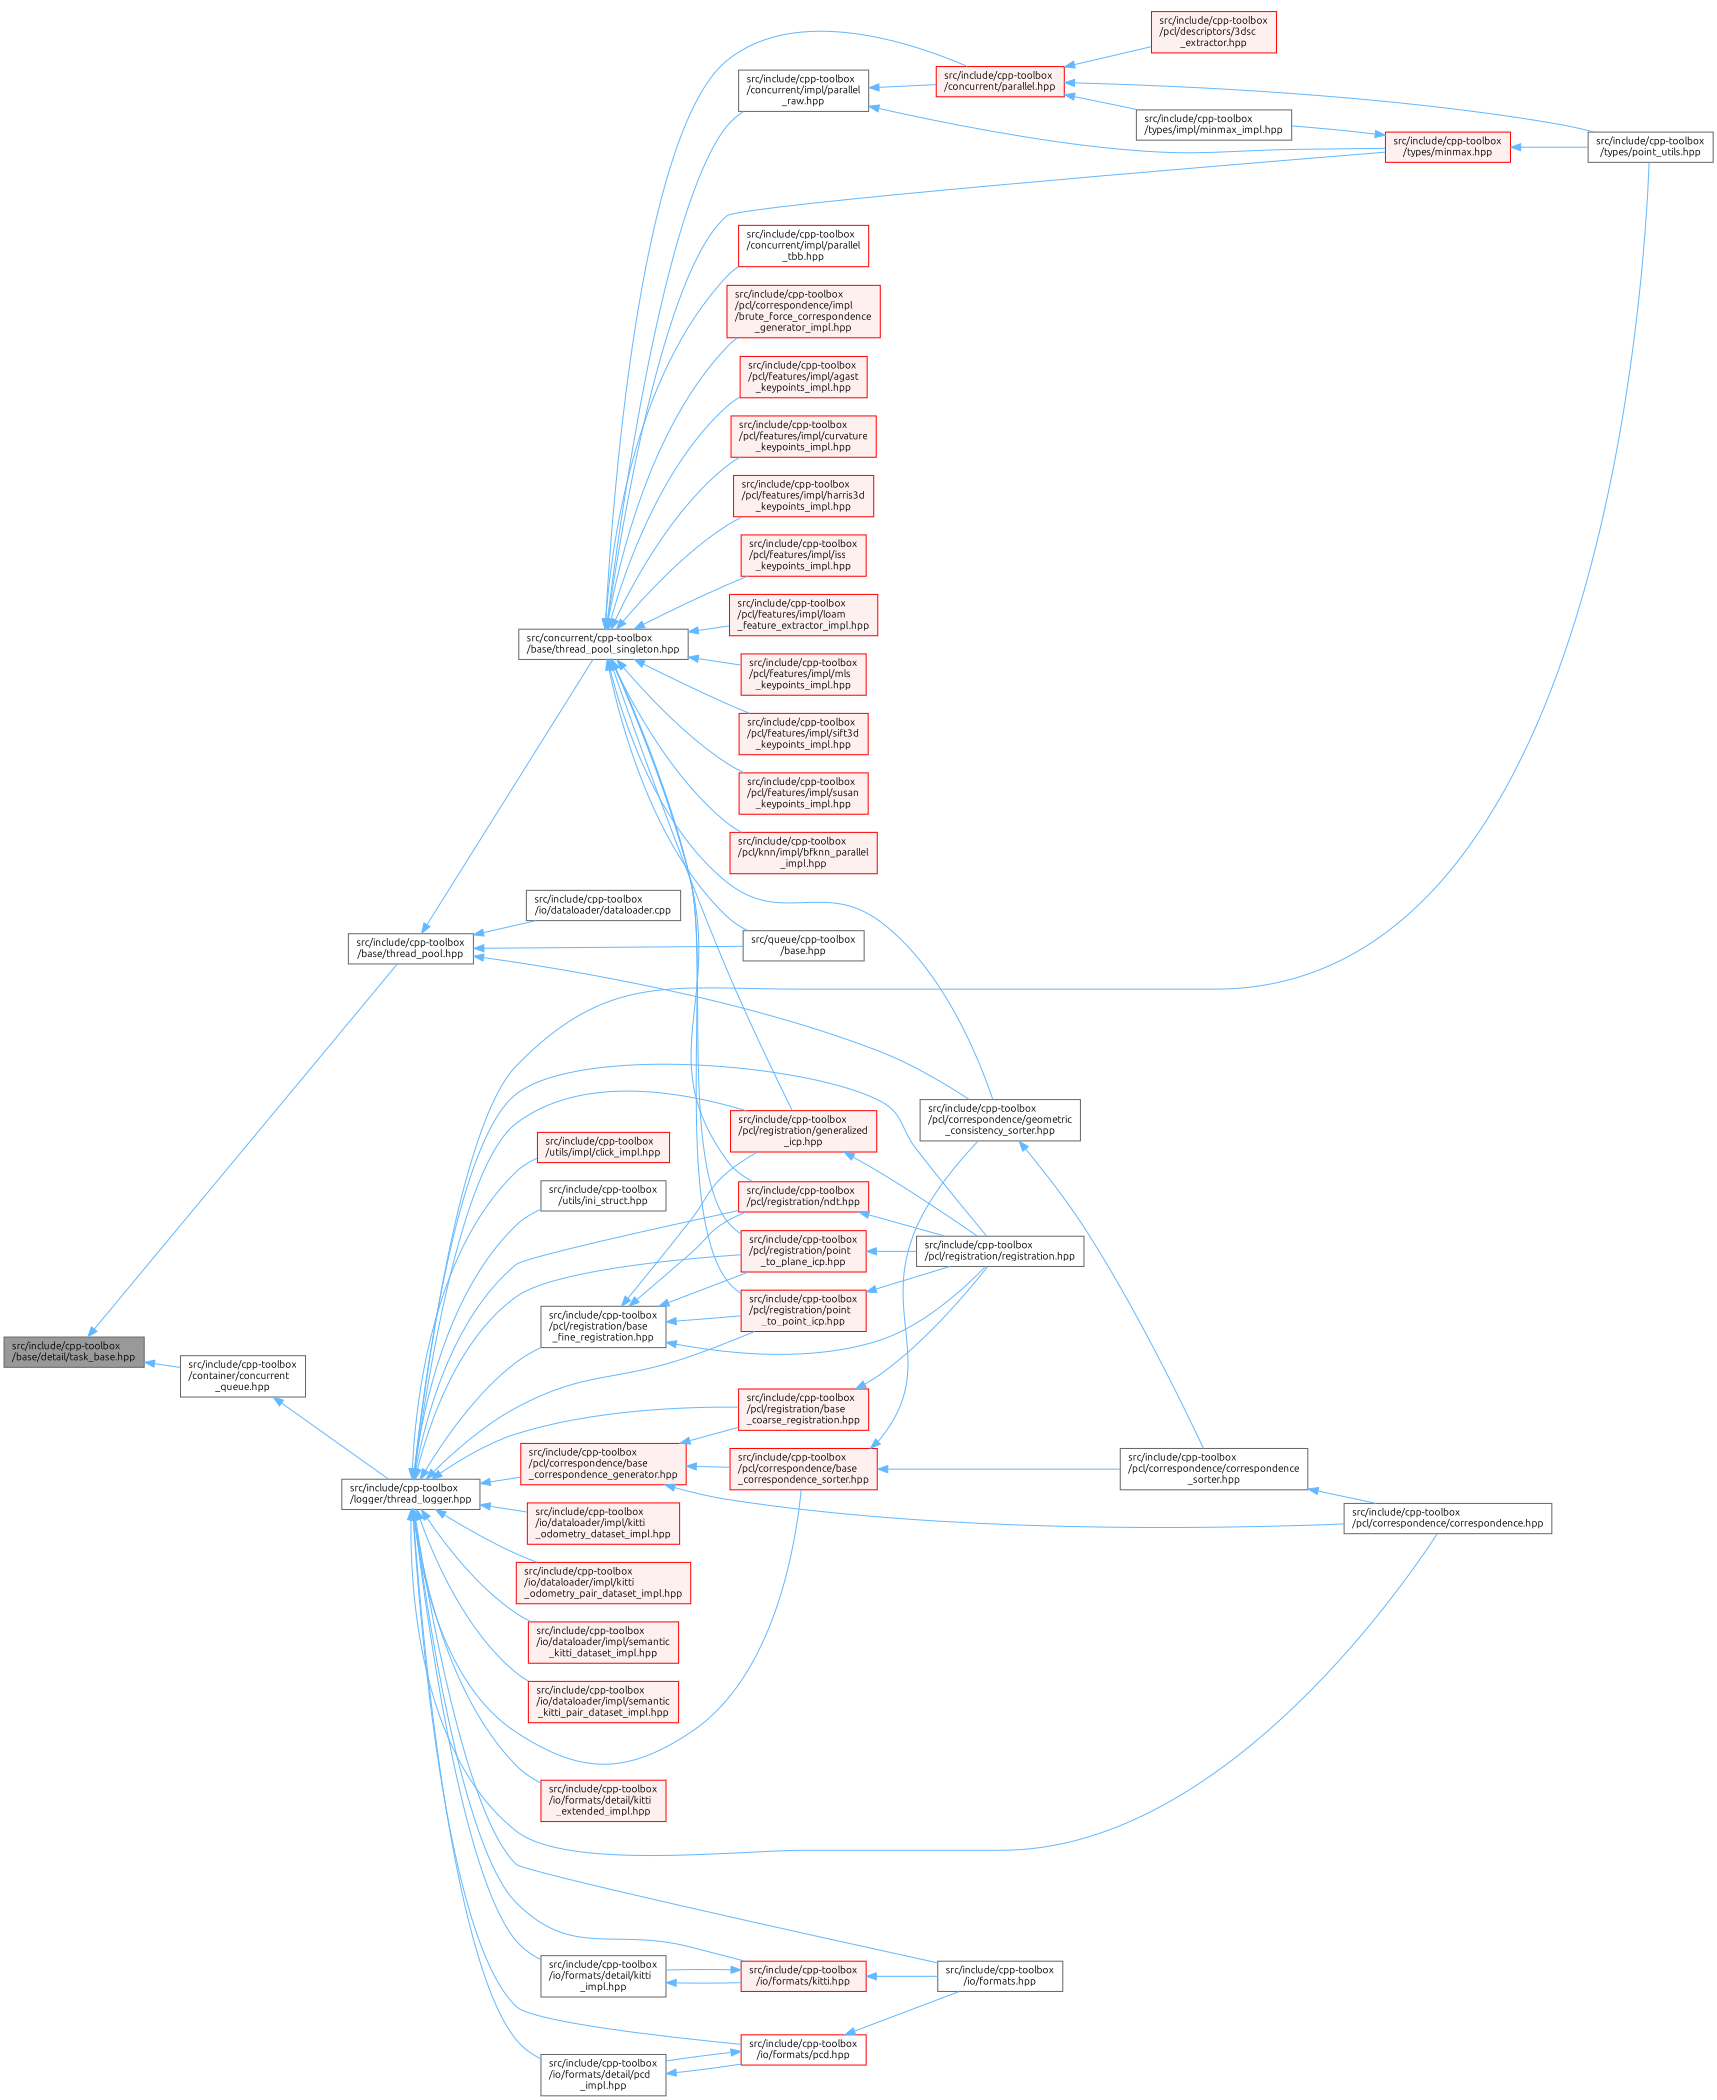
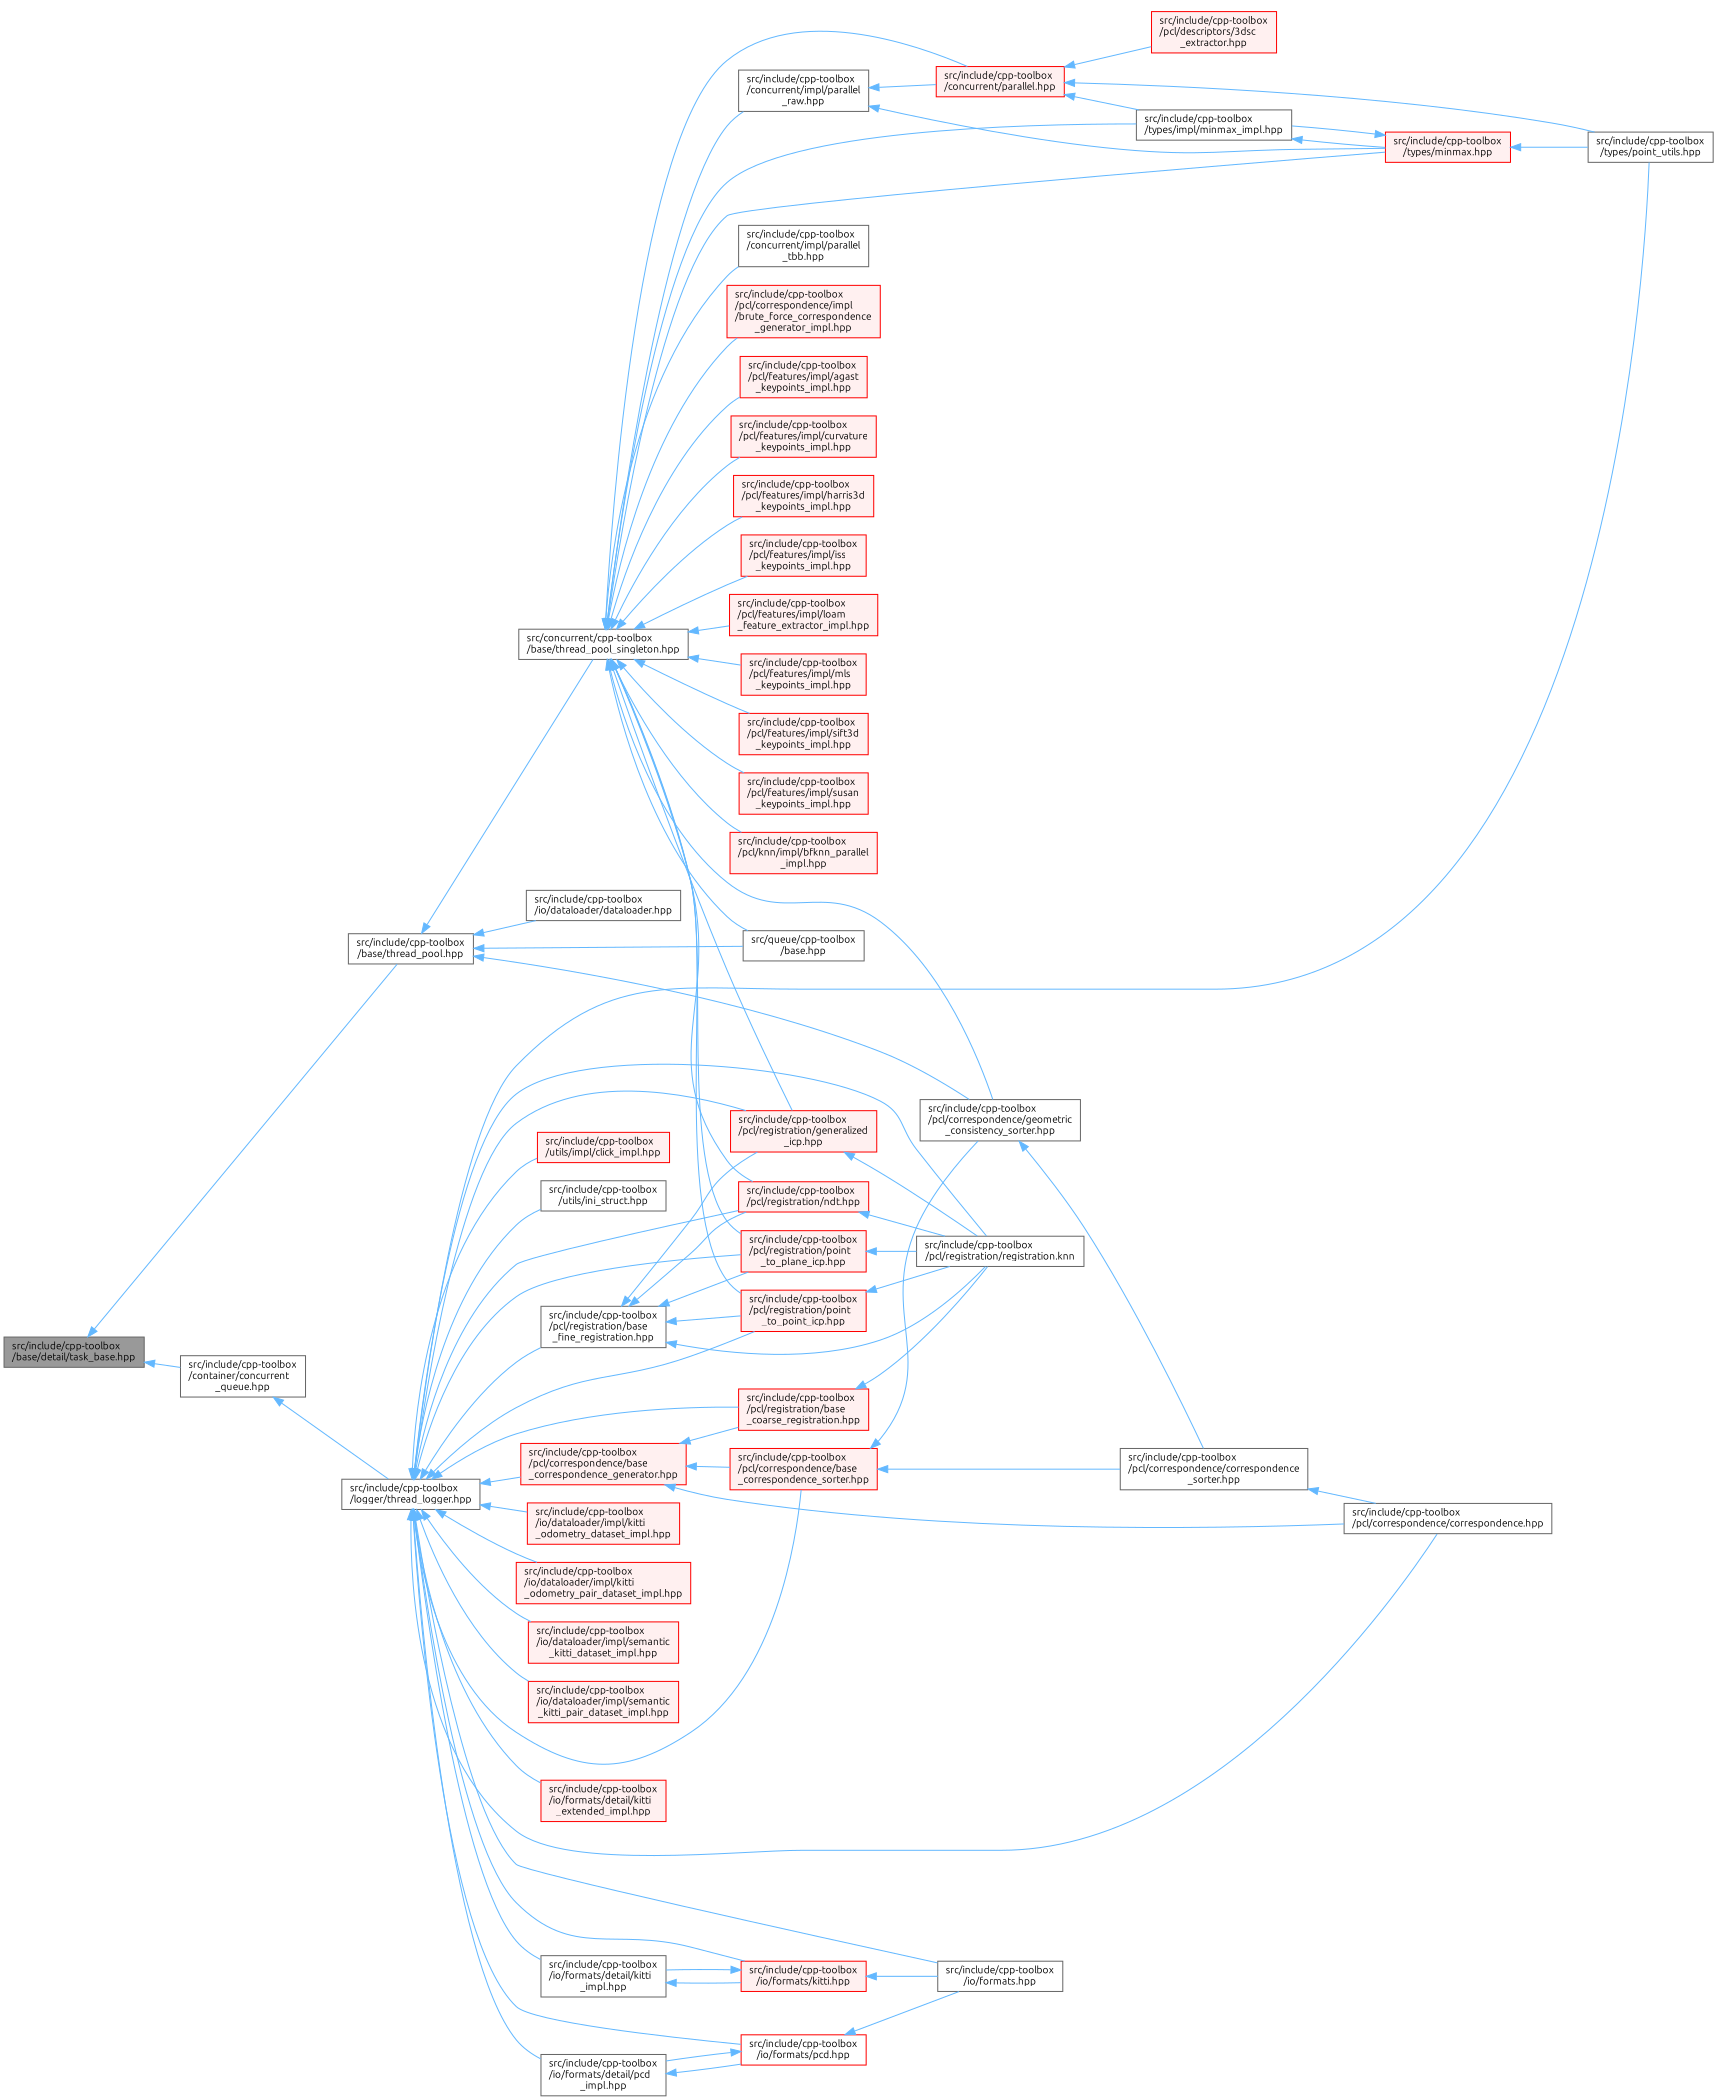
none -> (1331, 143)
none -> (715, 198)
(804, 246) -> (804, 246)
(603, 905) -> (603, 905)
(1000, 1251) -> (1000, 1251)
